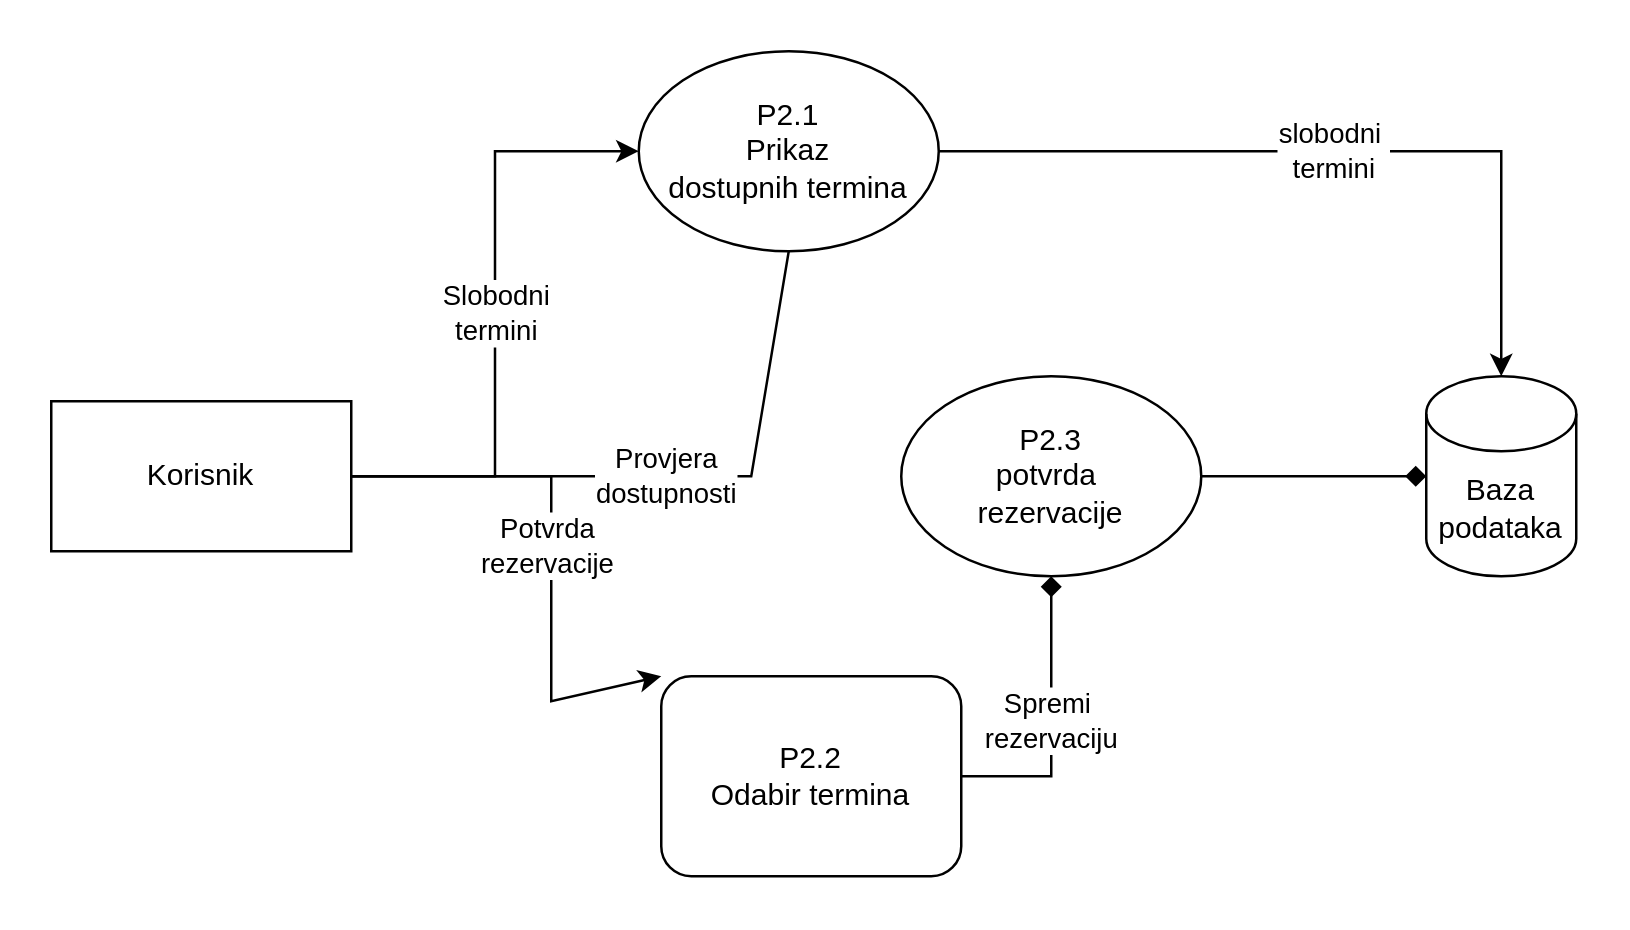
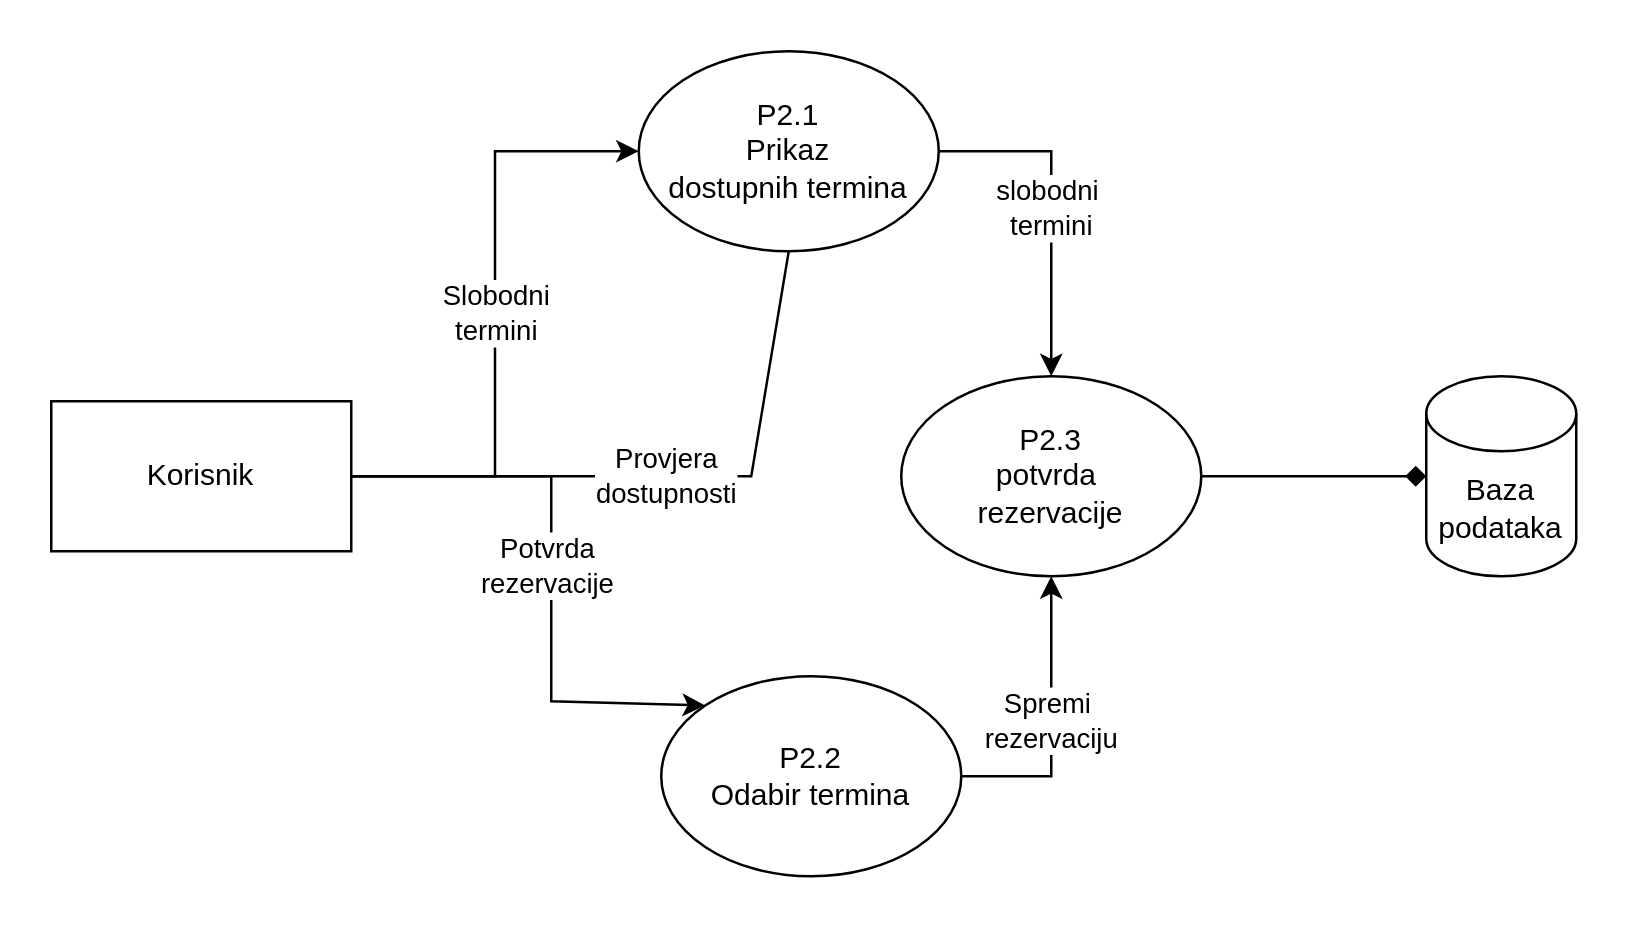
(1501, 199) -> (1051, 289)
(1051, 597) -> (1051, 595)
(811, 776) -> (811, 776)
